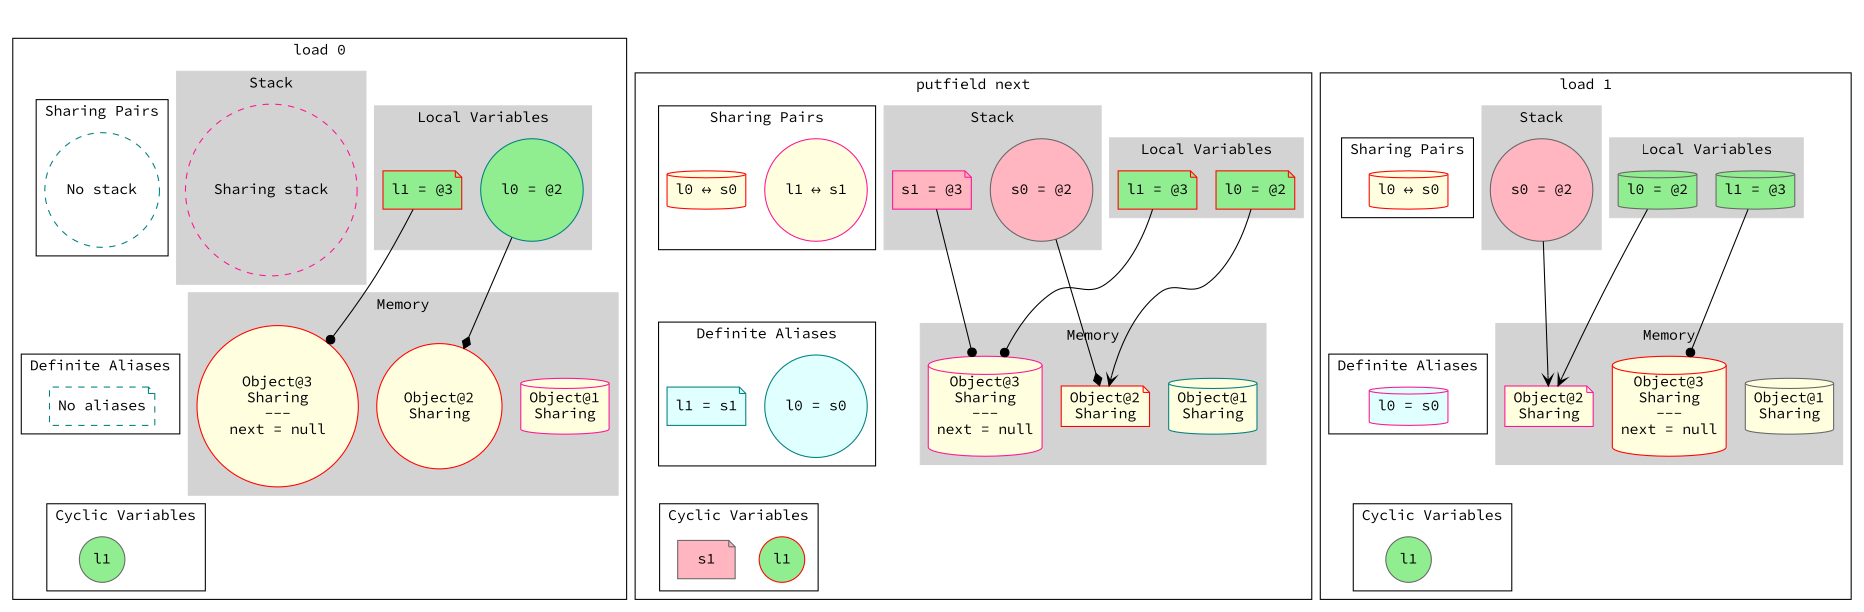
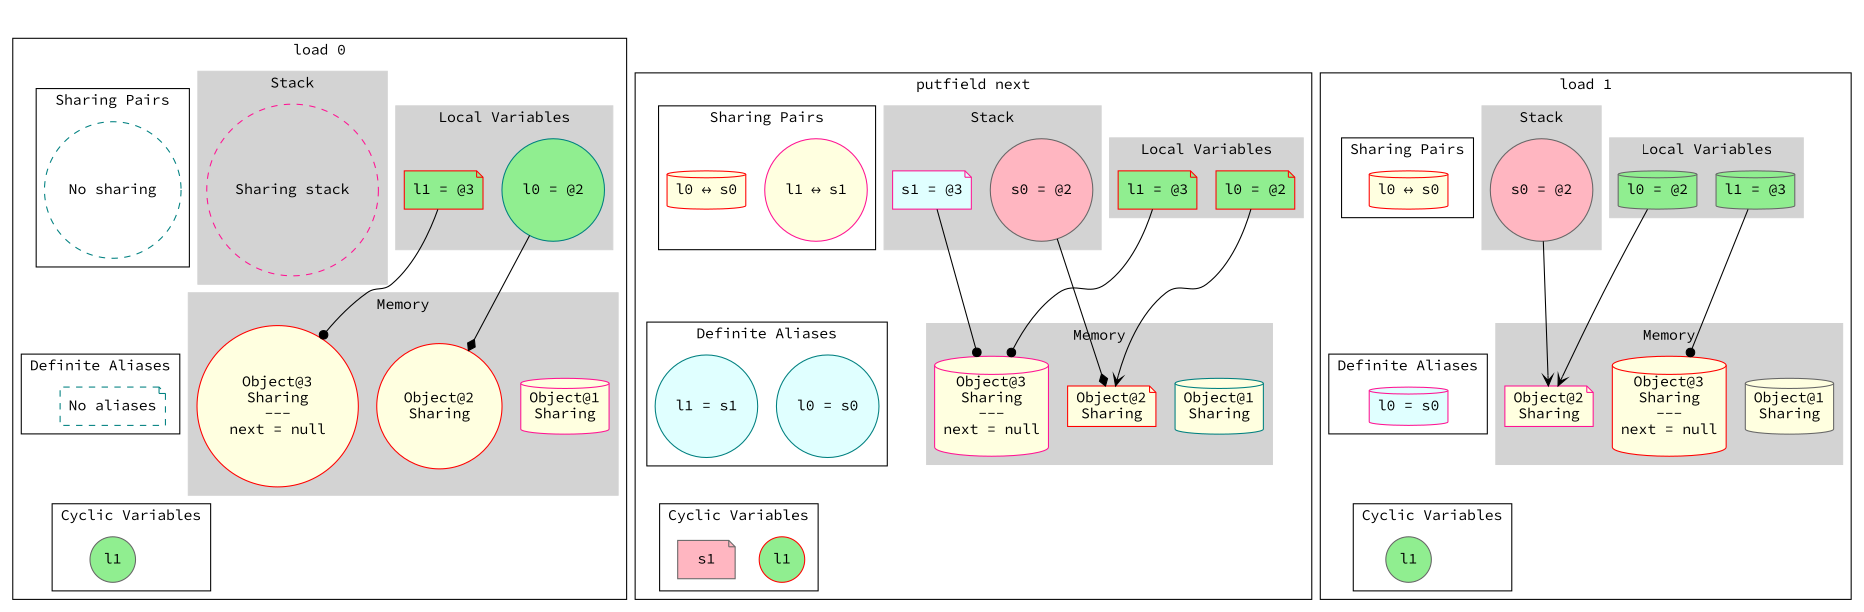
(102, 190) -> (113, 190)
(932, 190) -> (932, 190)
(706, 406) -> (706, 406)
